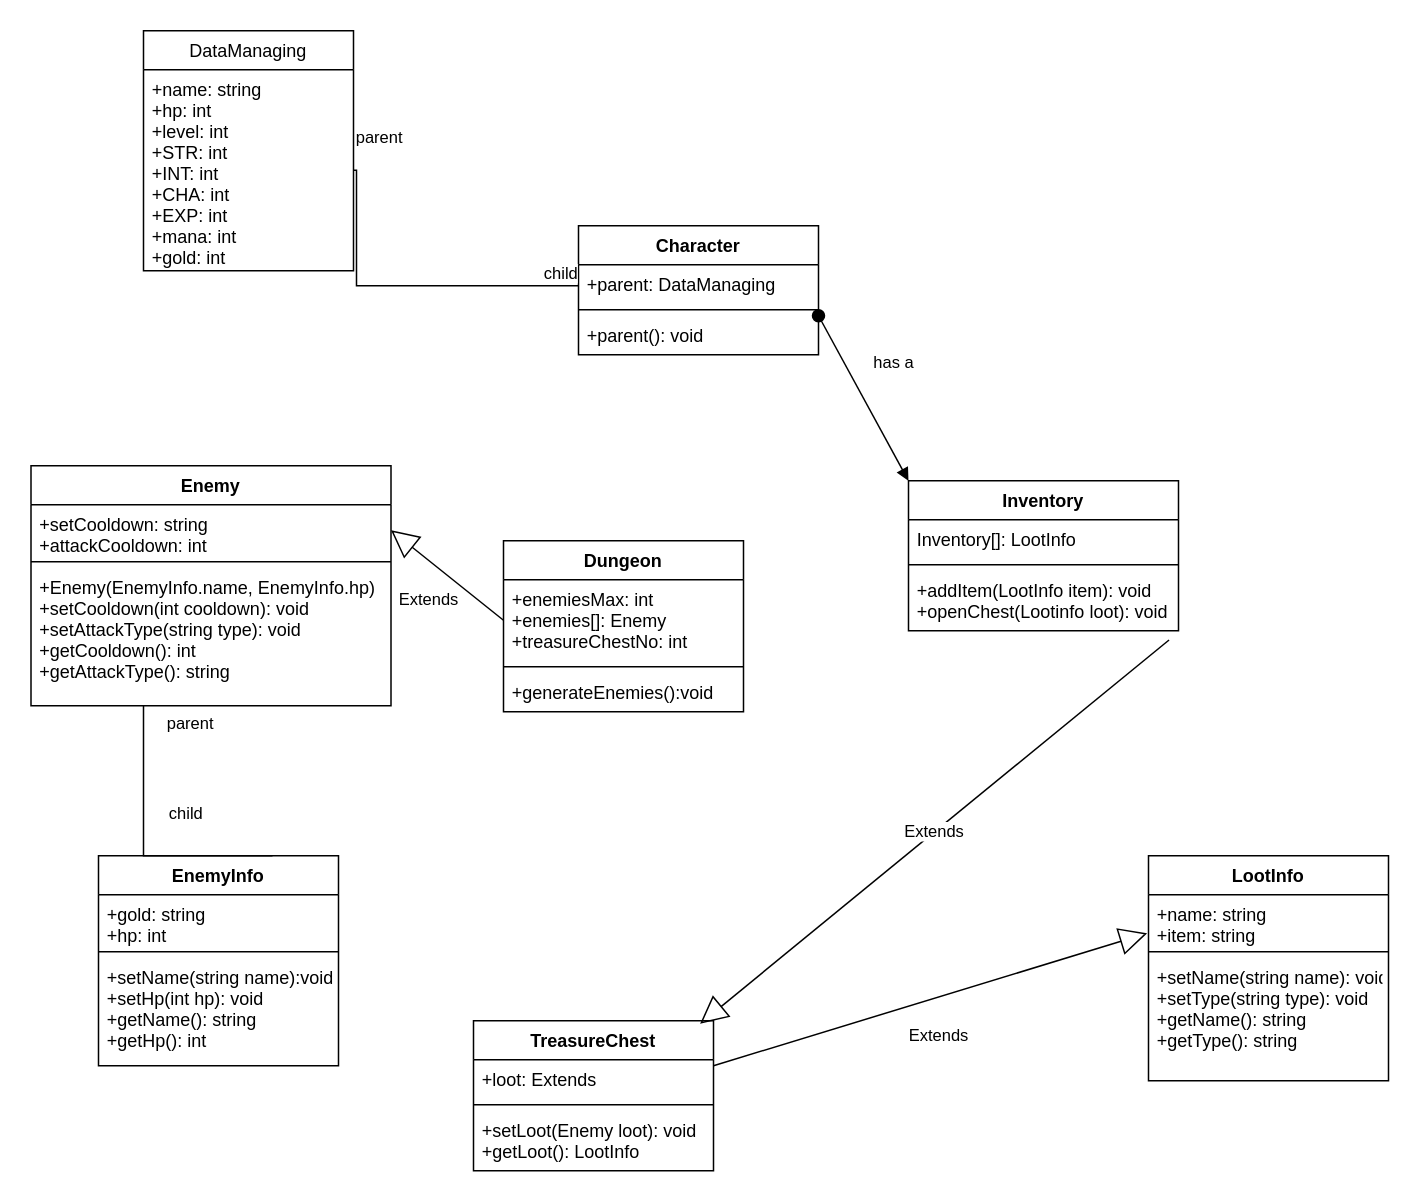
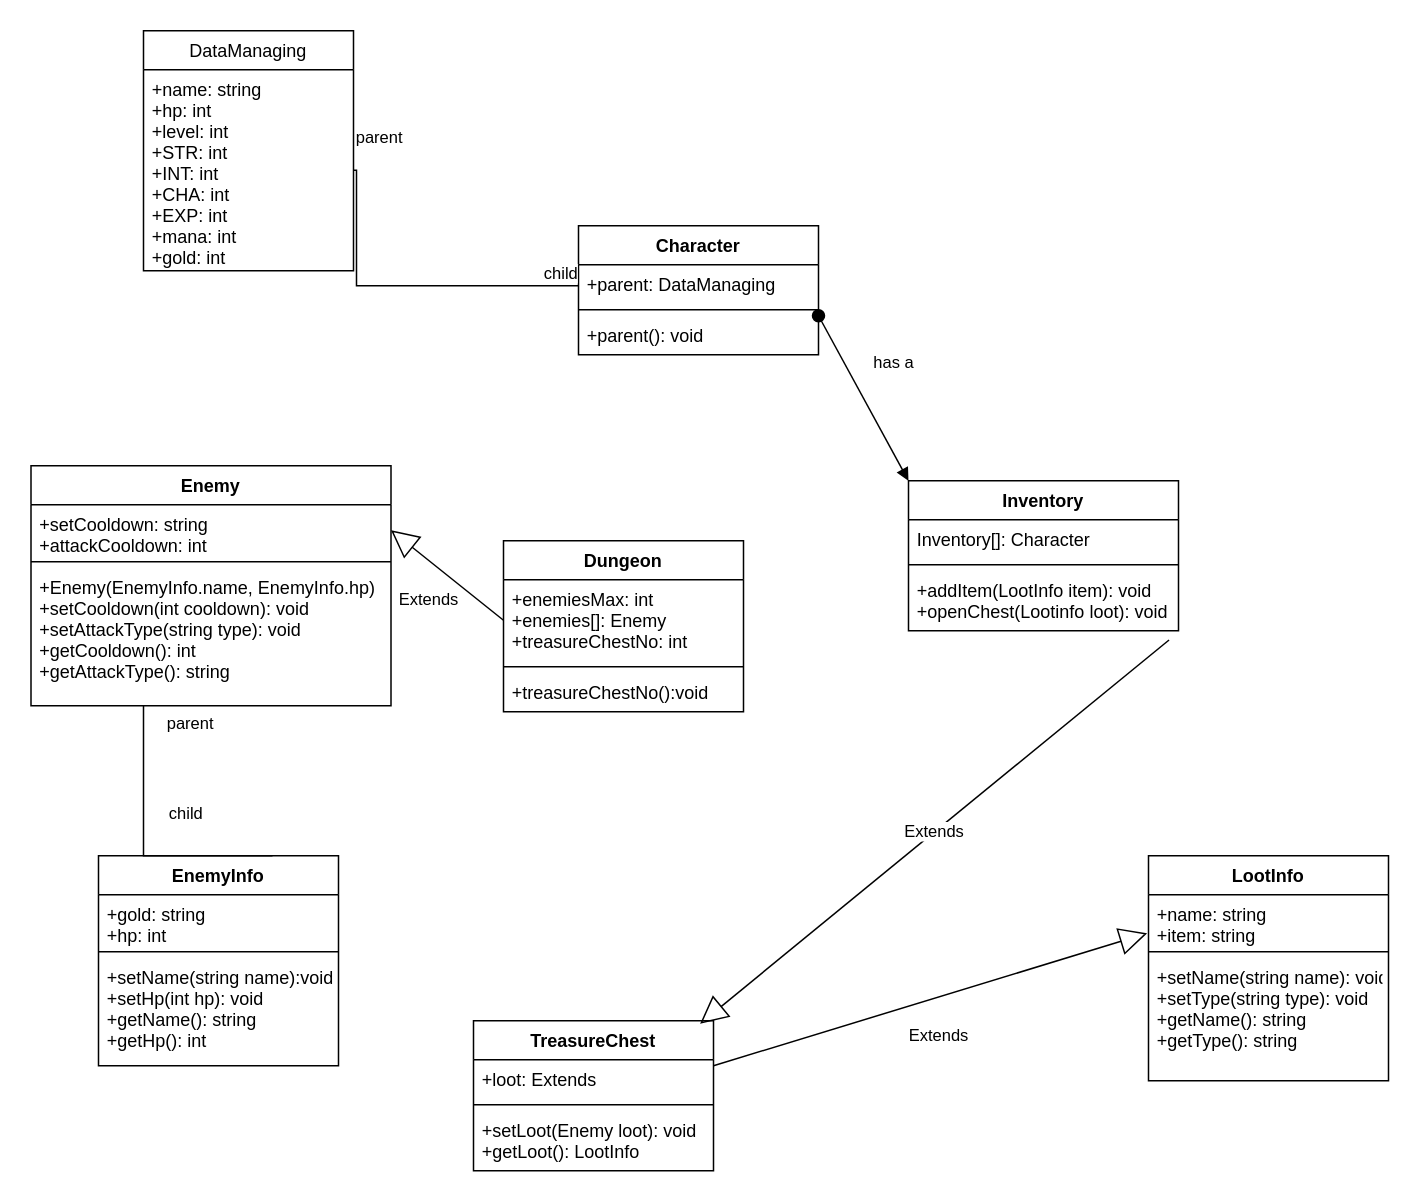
(1018, 540) -> (1023, 540)
(620, 693) -> (623, 693)
